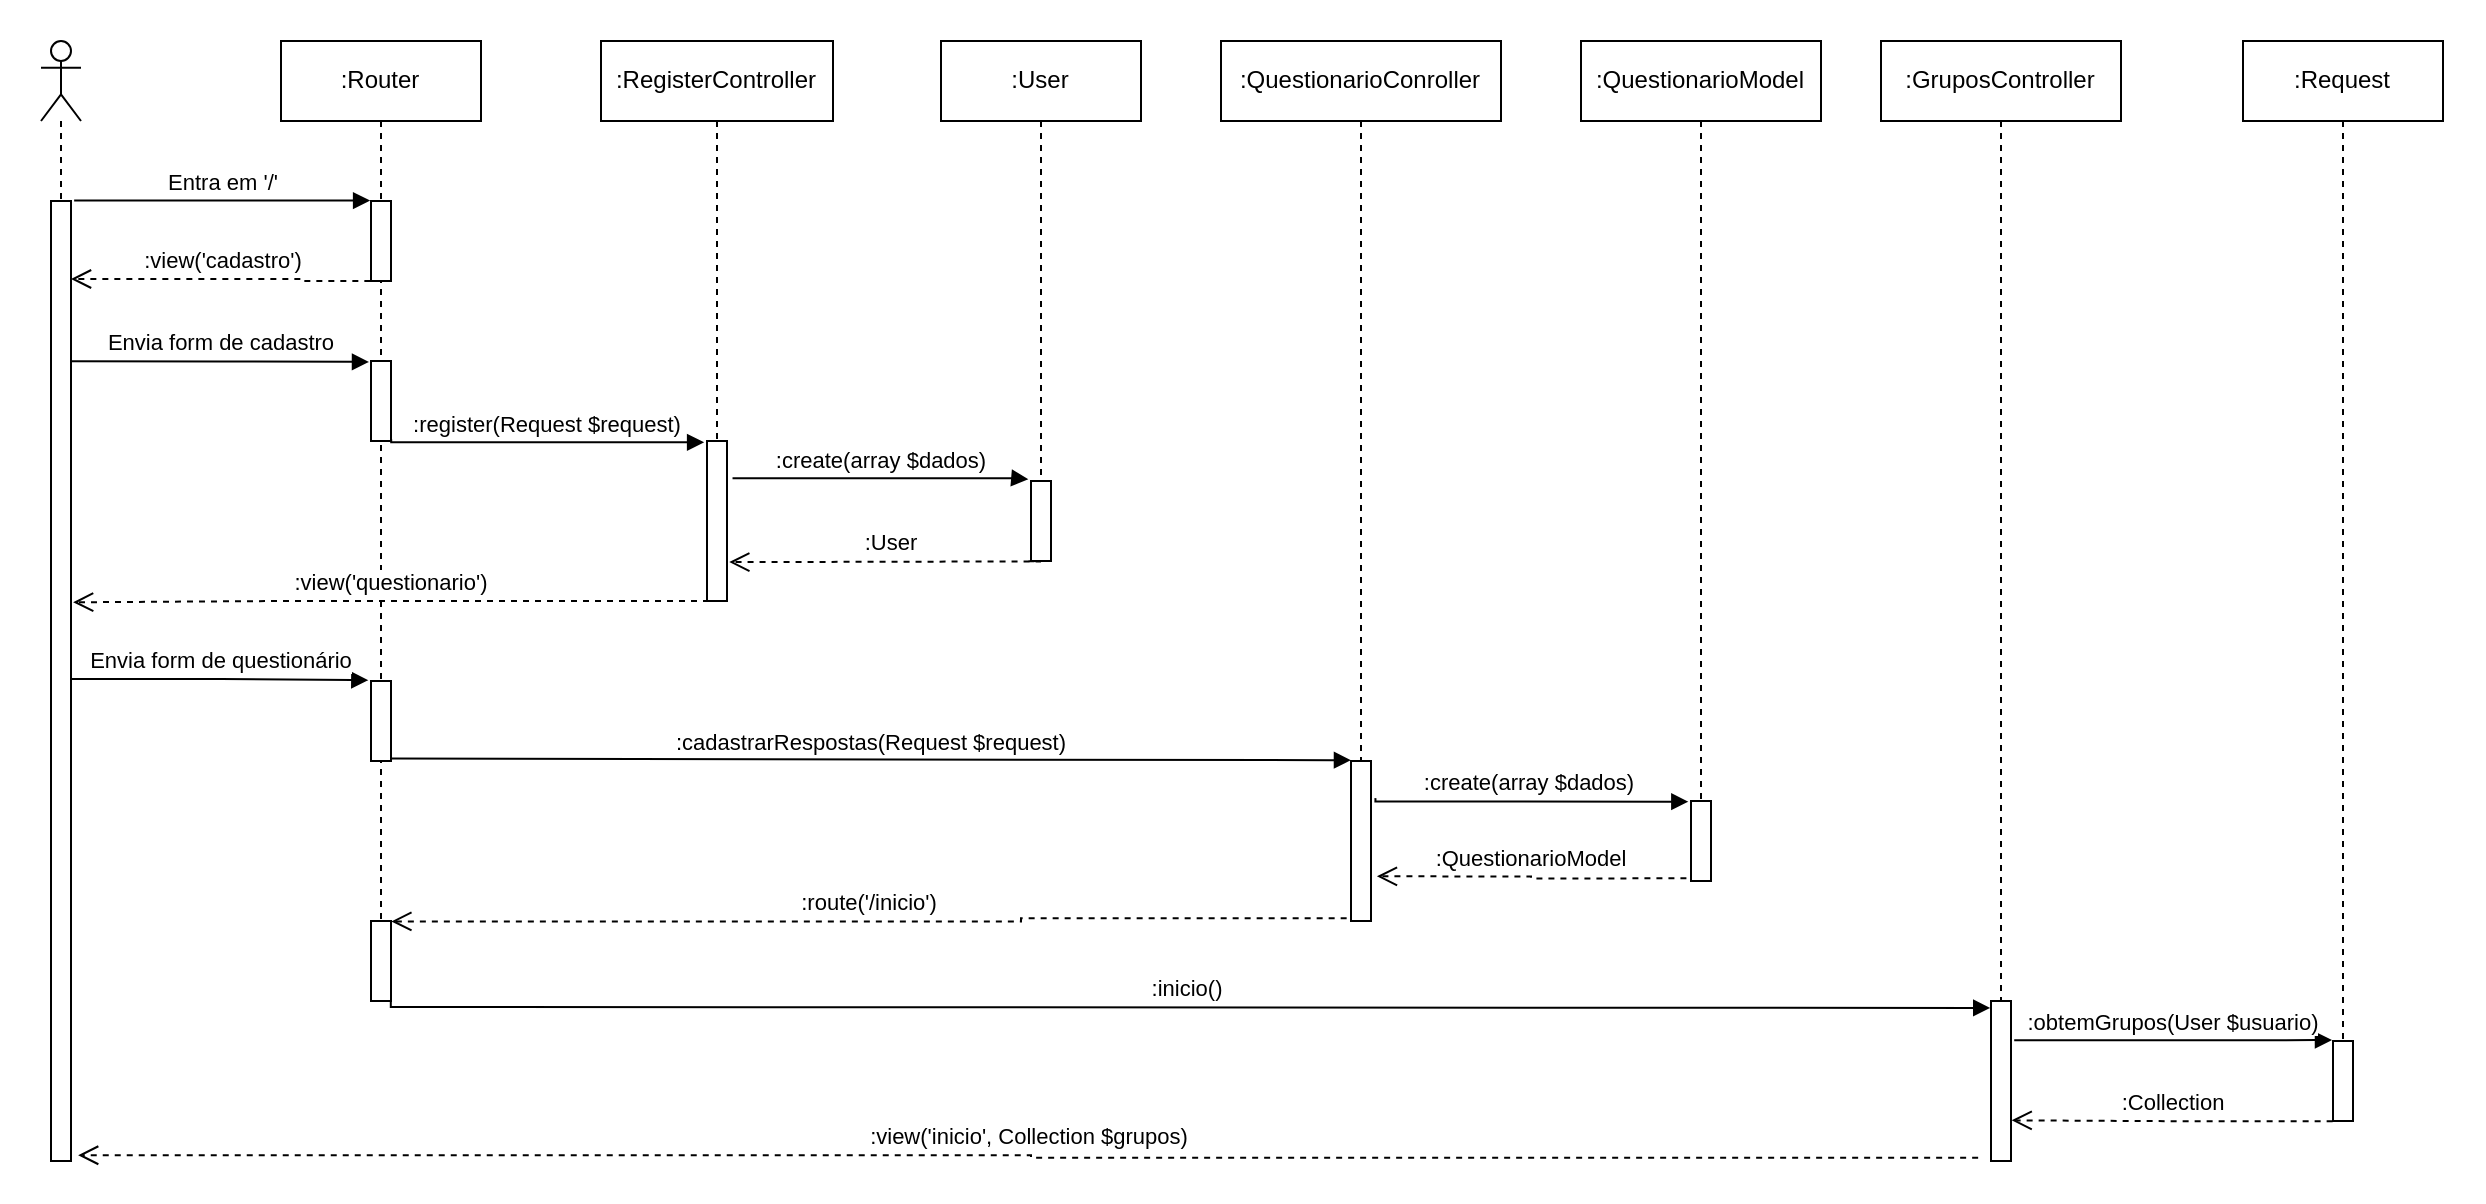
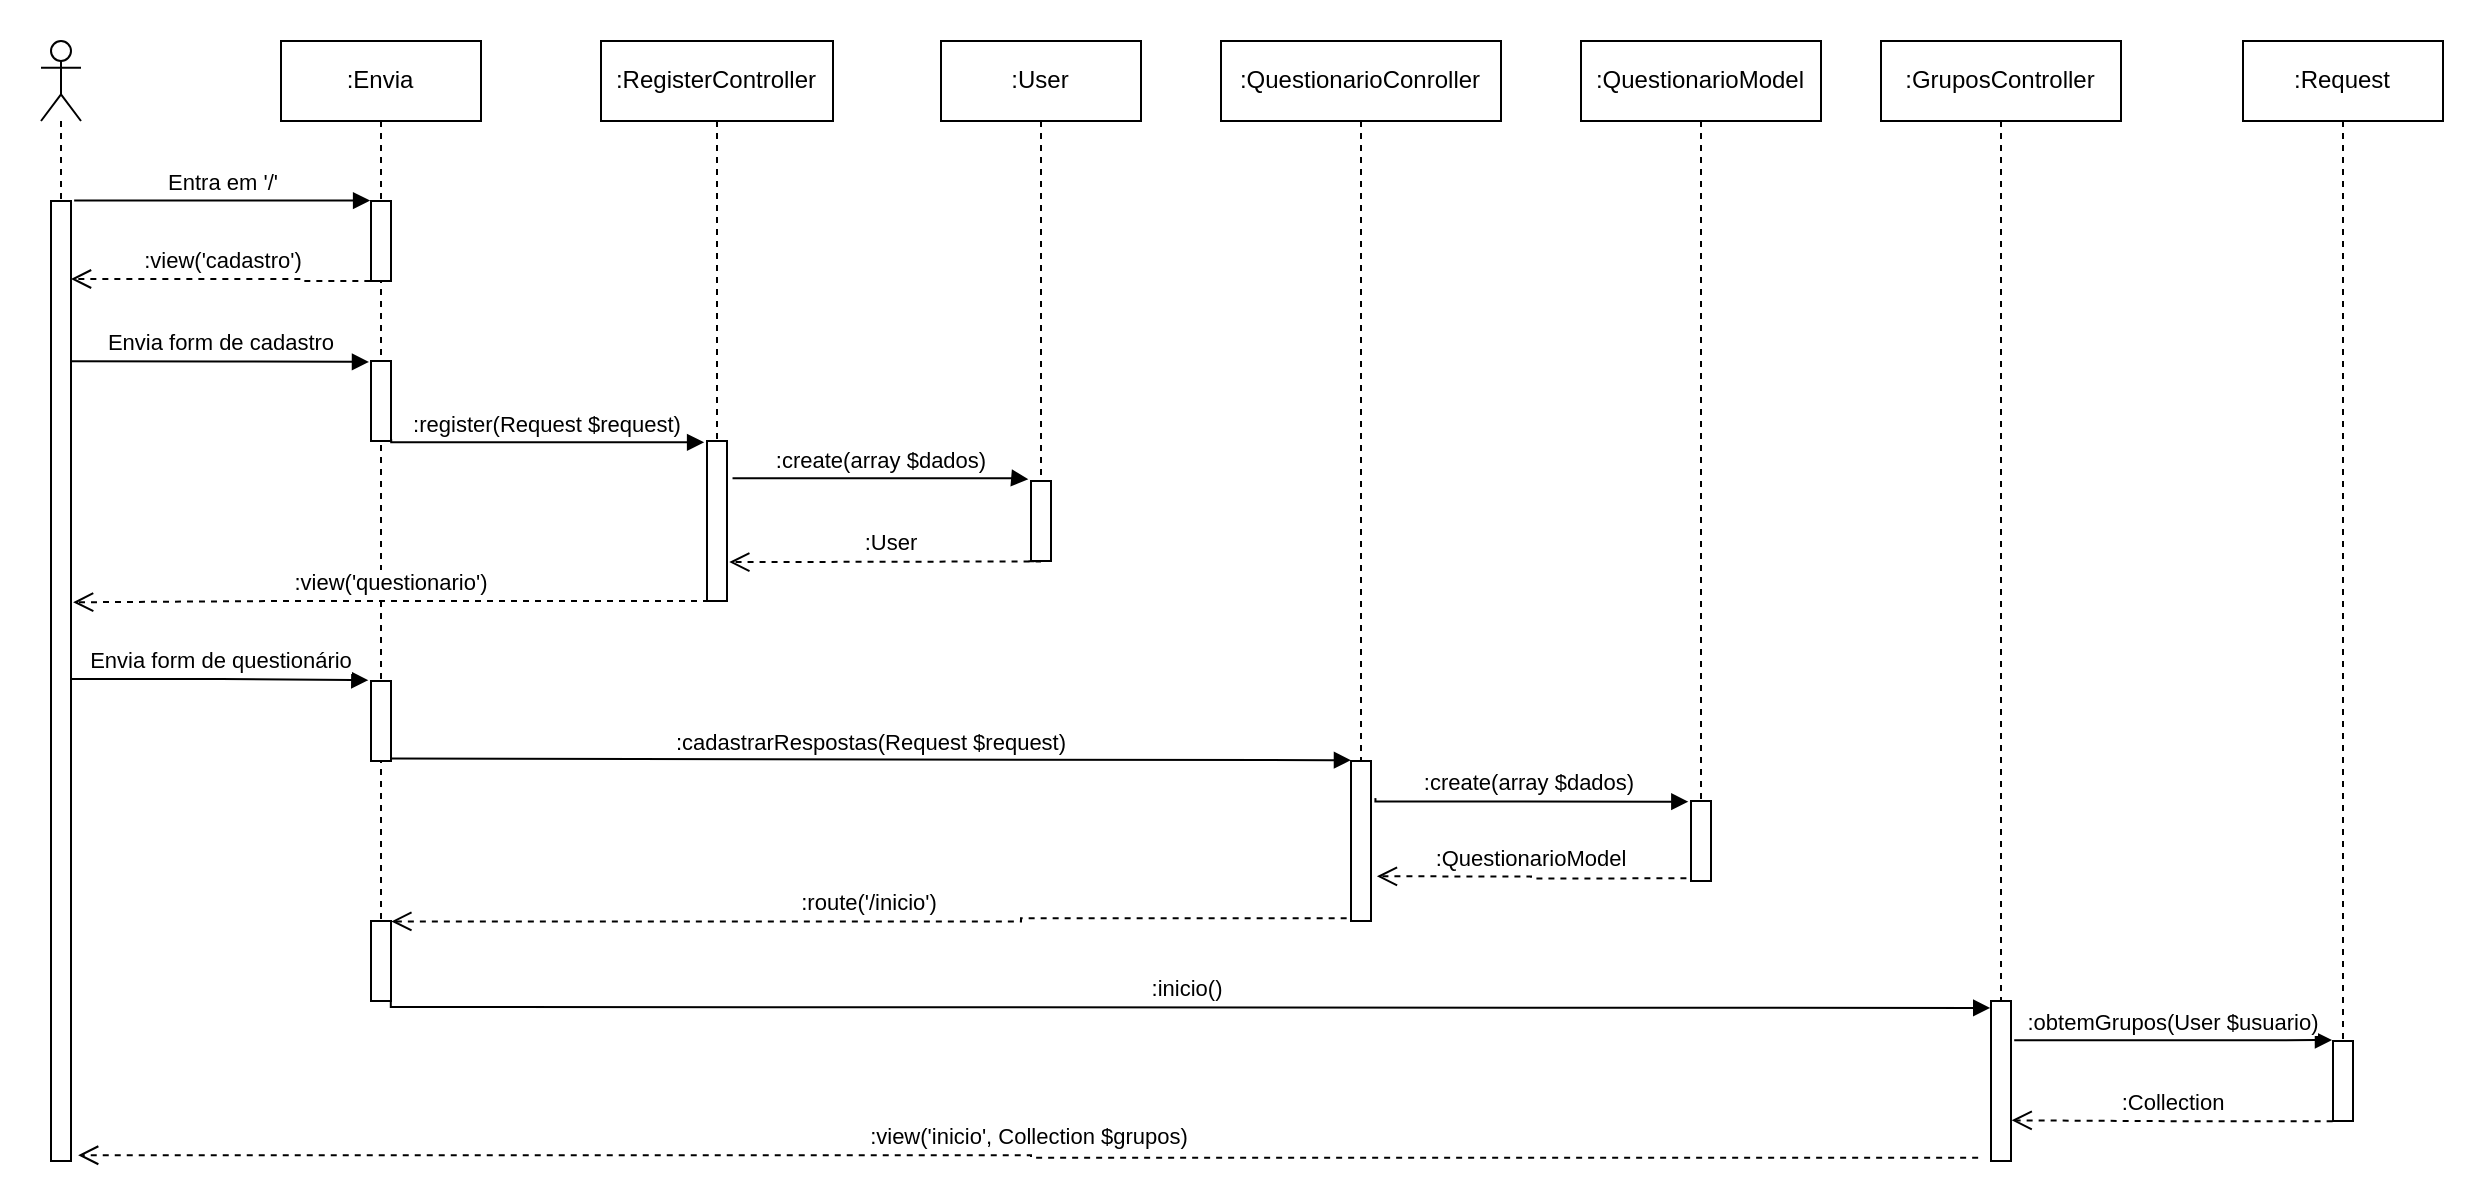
(381, 81) -> (381, 81)
